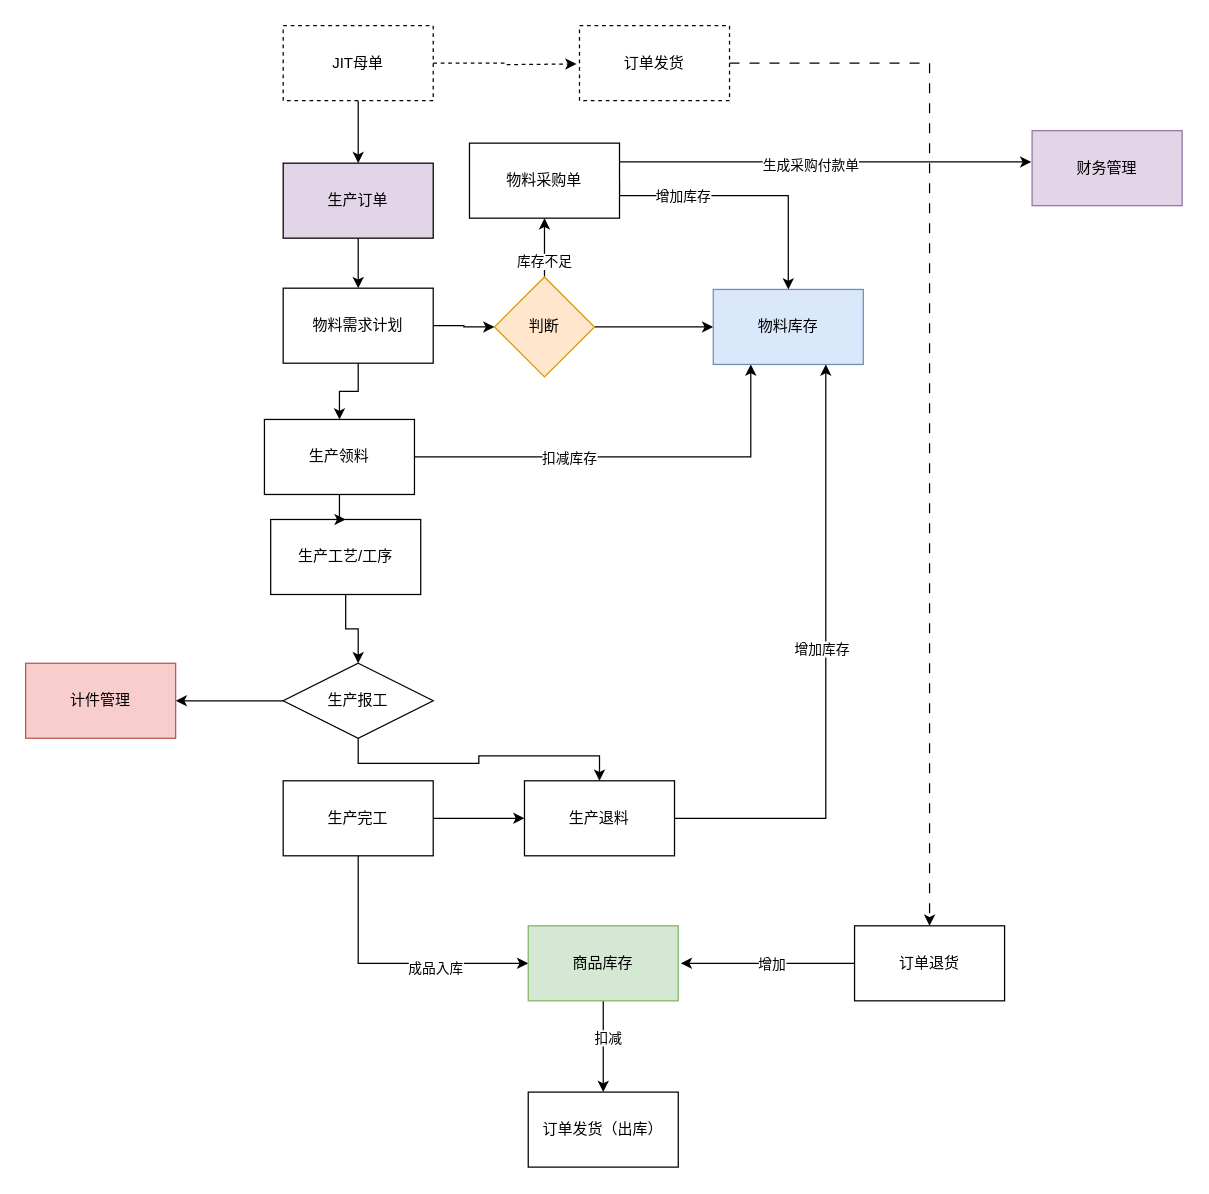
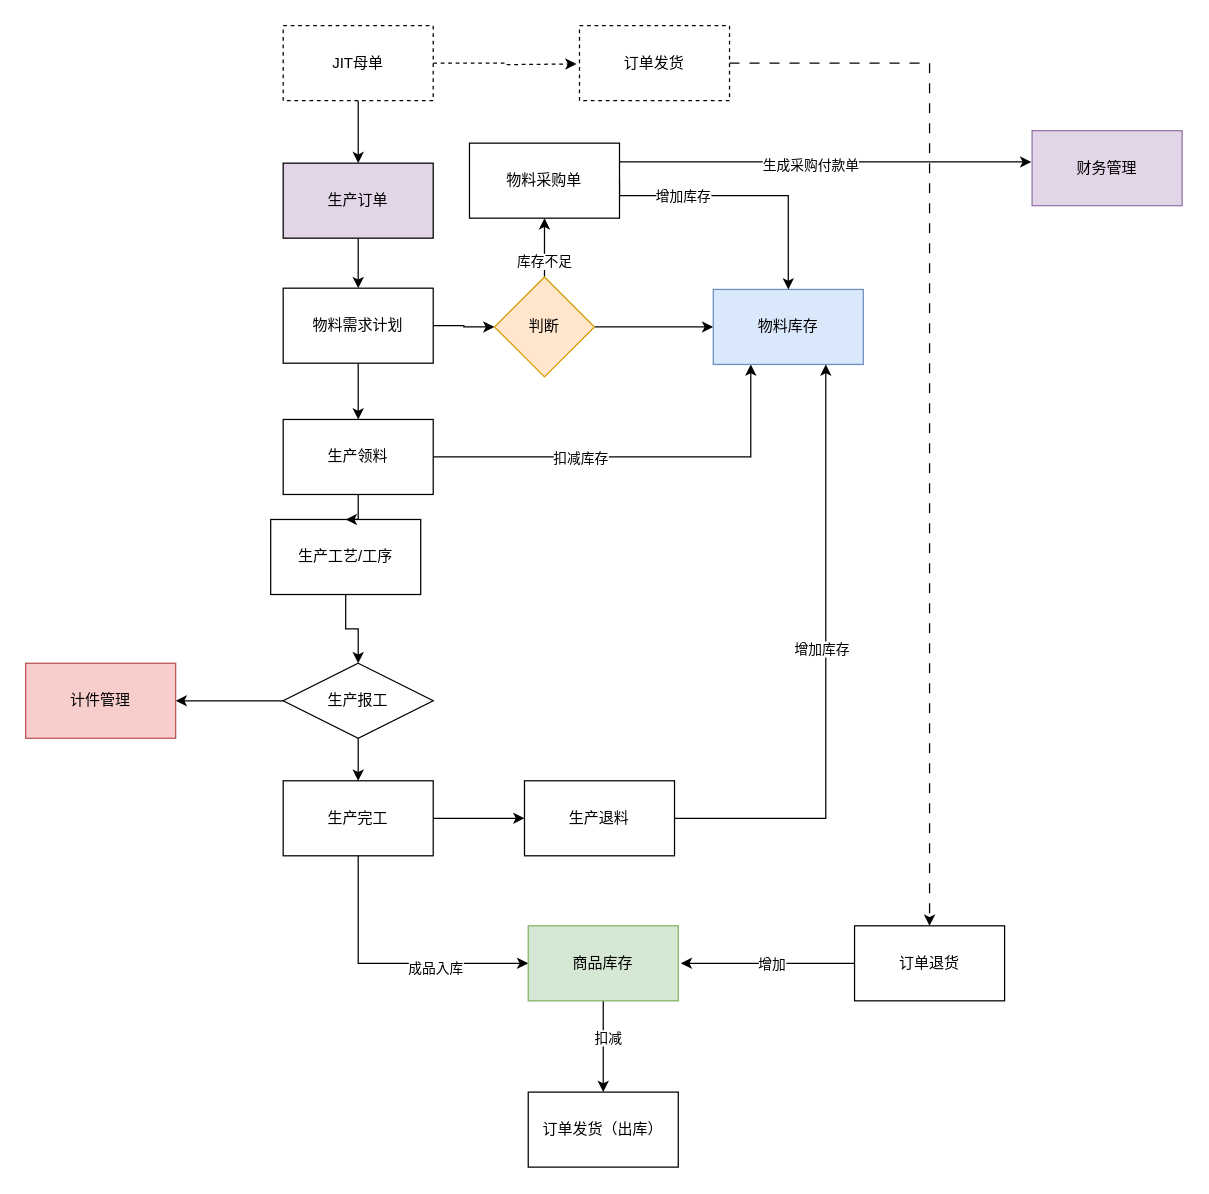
(339, 457) -> (358, 457)
(483, 756) -> (358, 767)
